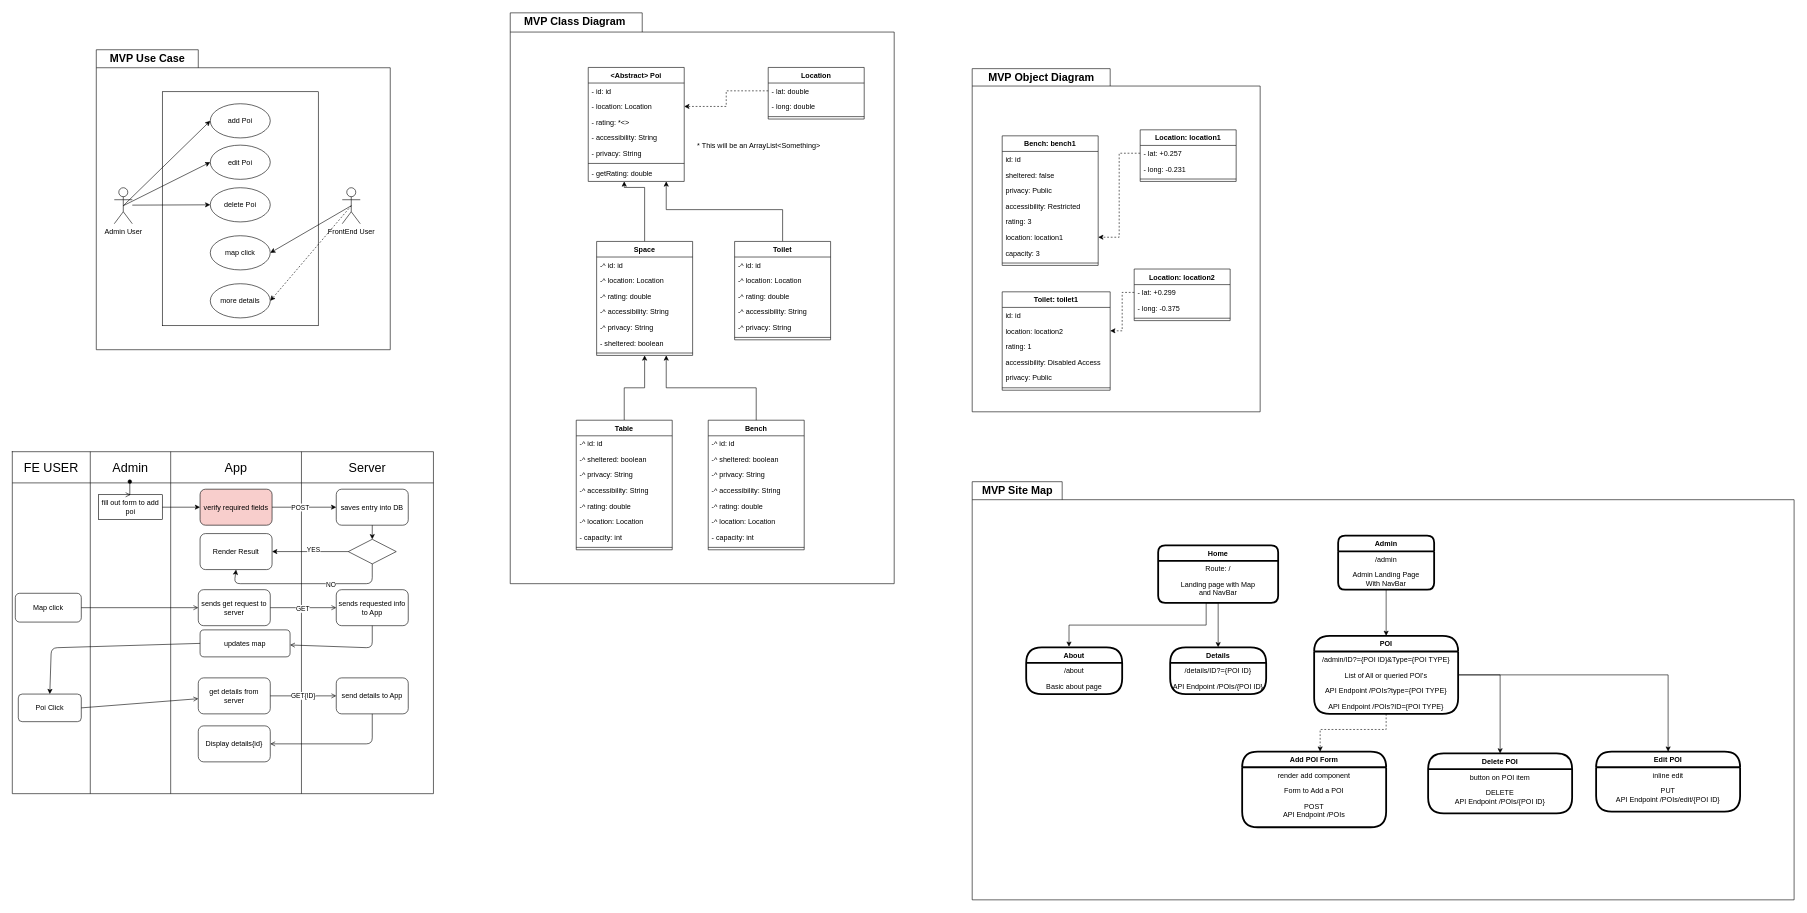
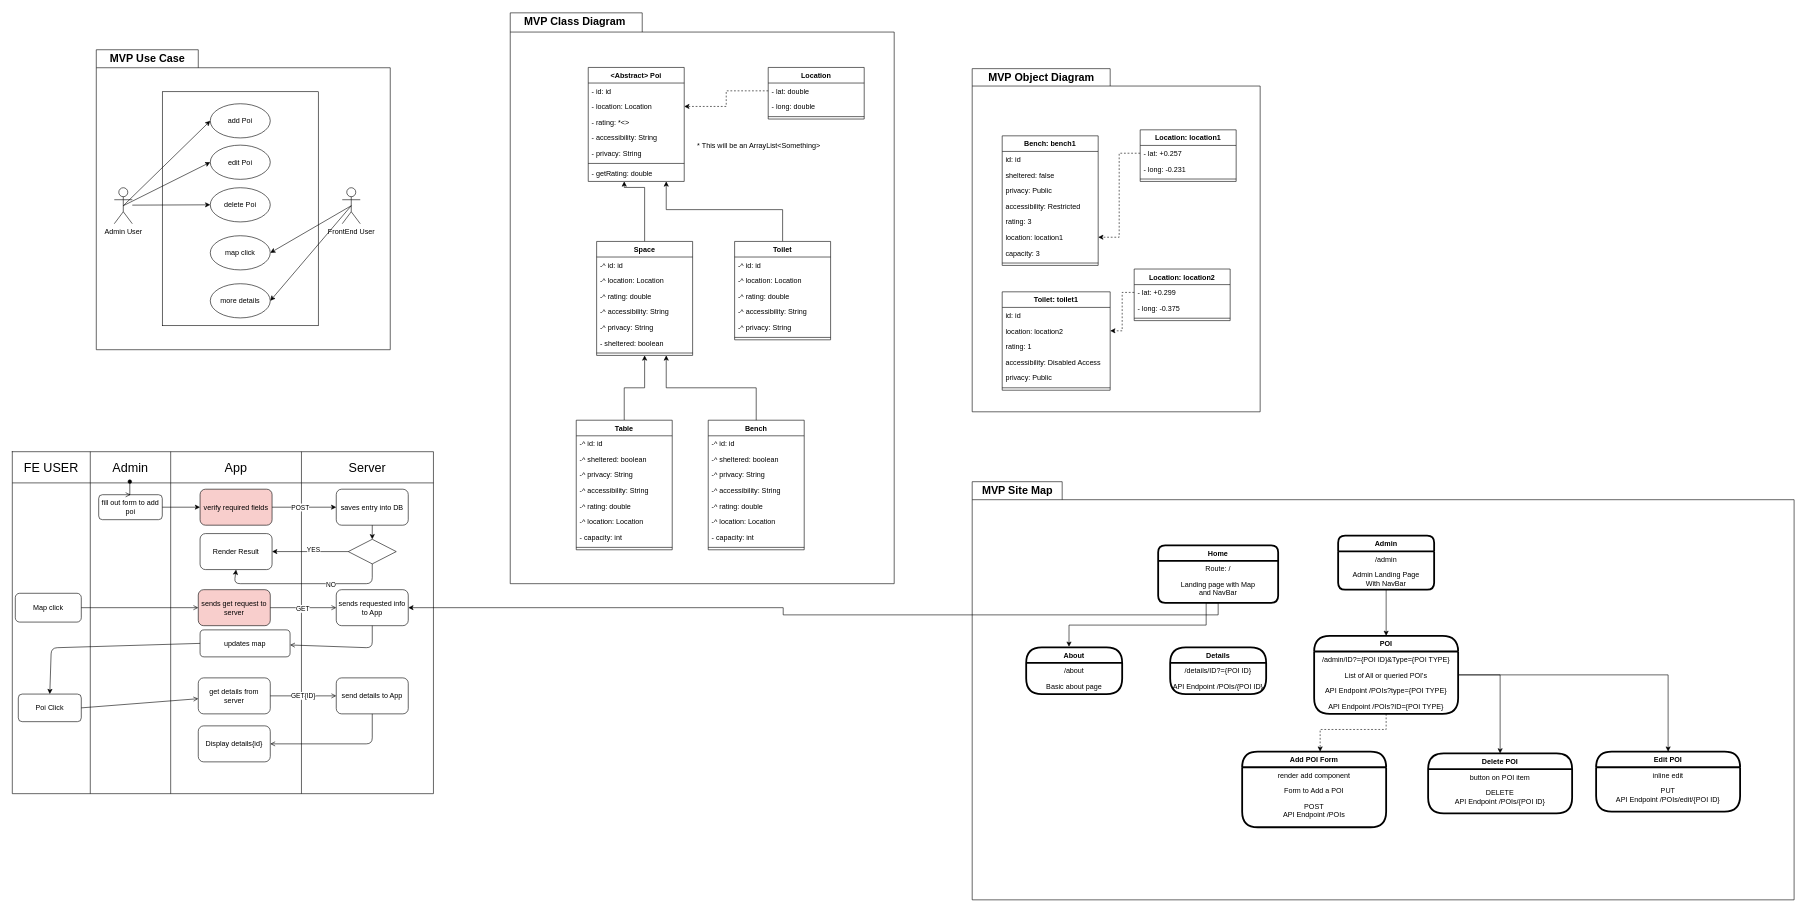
(312, 252) -> (312, 252)
(131, 507) -> (131, 507)
(234, 608) -> (234, 608)
(1218, 641) -> (783, 612)
